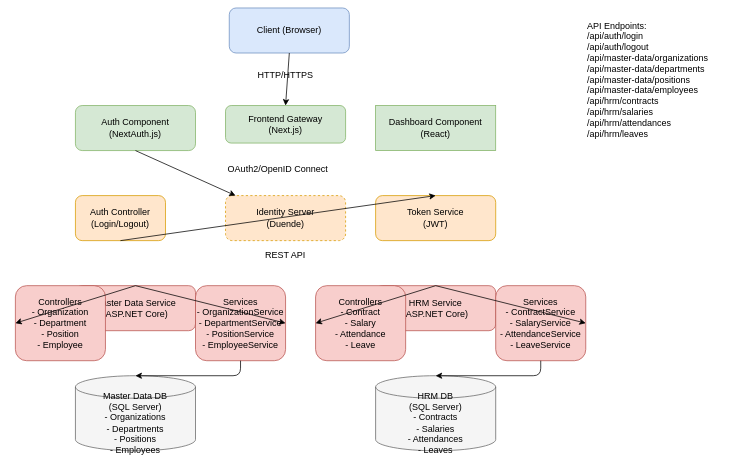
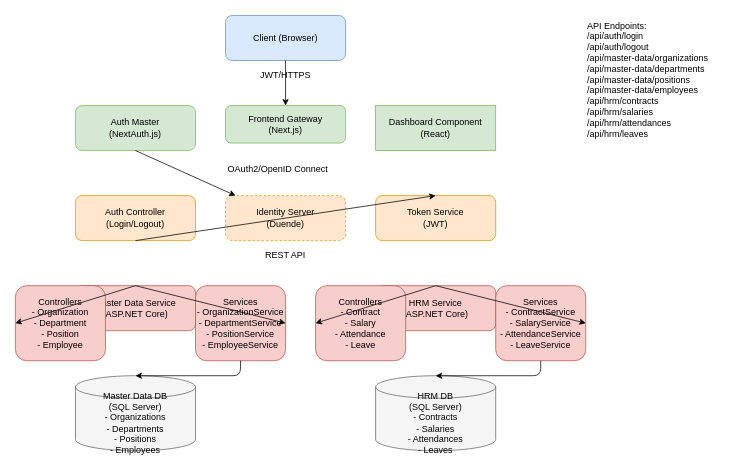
(289, 30) -> (285, 38)
(285, 75) -> (285, 75)
(135, 128) -> (135, 128)
(120, 218) -> (135, 218)
